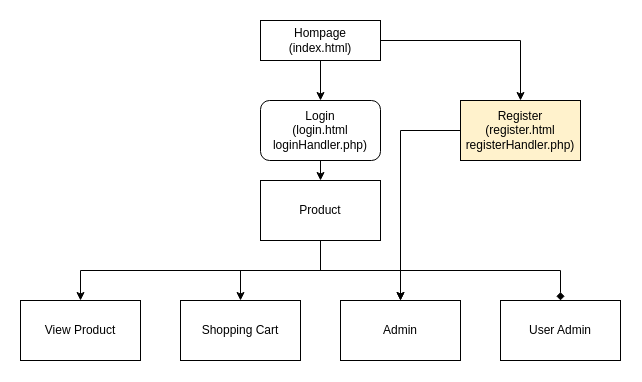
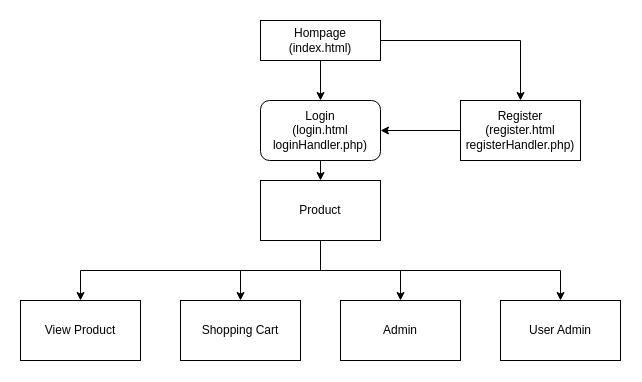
(521, 131) -> (521, 131)
(401, 198) -> (395, 131)
(561, 292) -> (561, 292)
